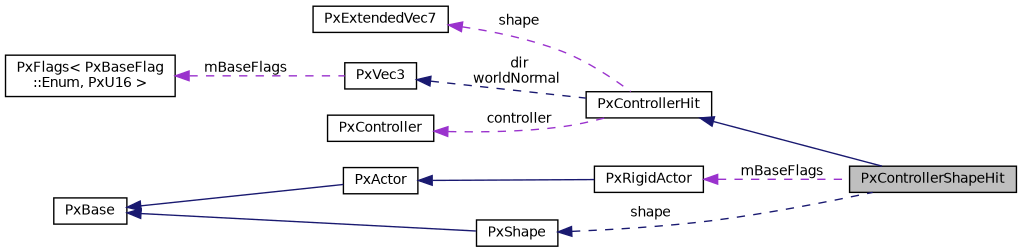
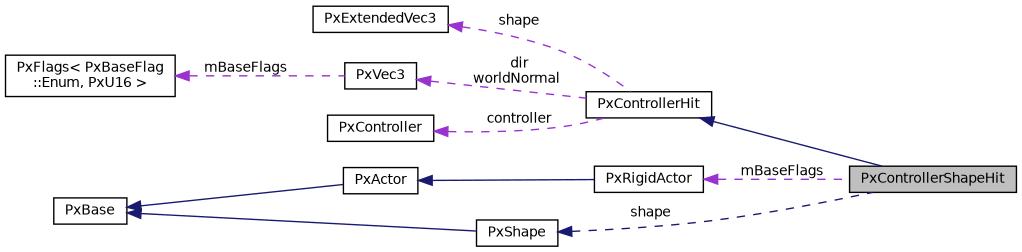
(381, 19) -> (381, 19)
(508, 90) -> (508, 90)
